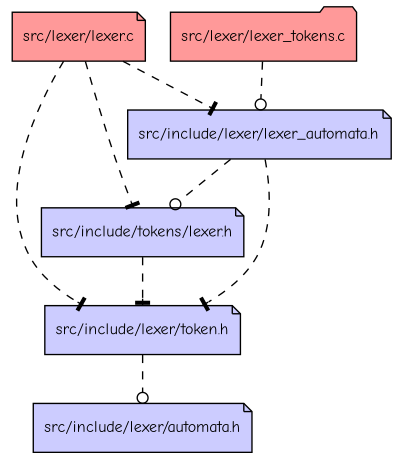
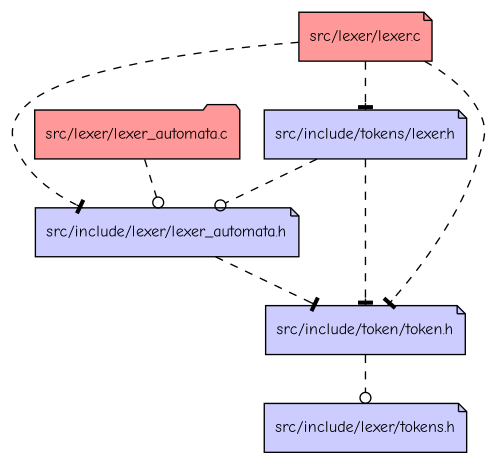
(264, 37) -> (137, 134)
(205, 180) -> (271, 181)
(143, 330) -> (365, 330)
(143, 428) -> (365, 428)
